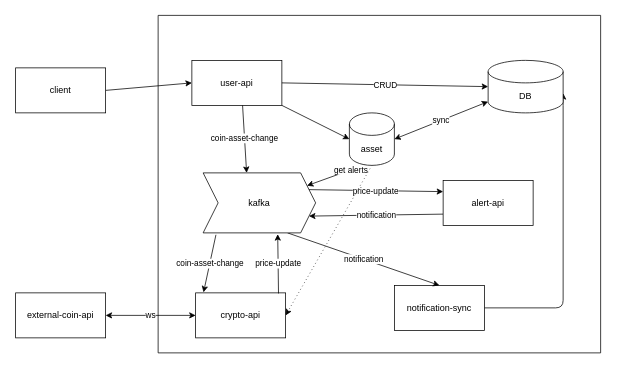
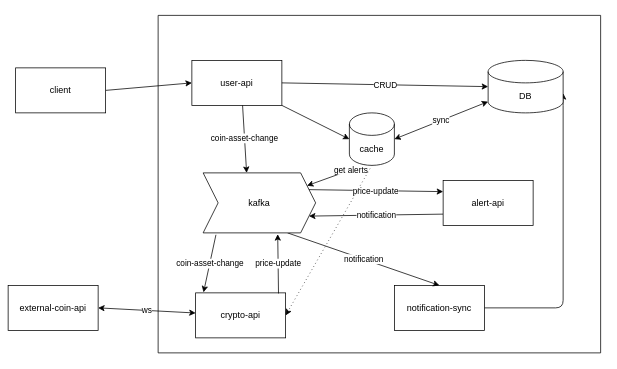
(372, 149) -> (372, 149)
(60, 315) -> (53, 308)
